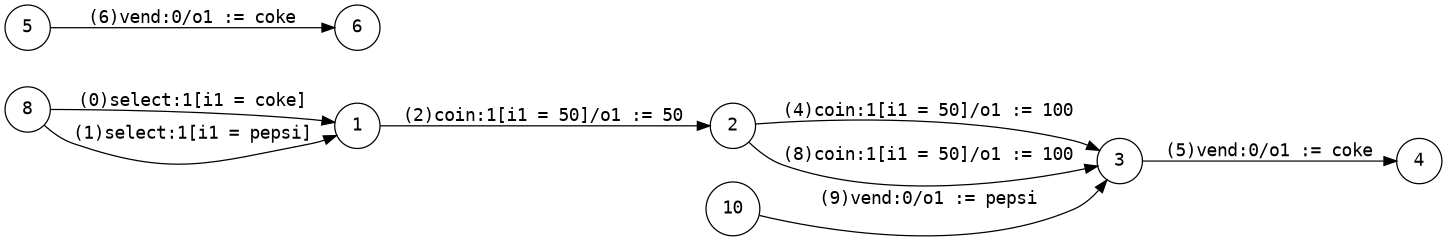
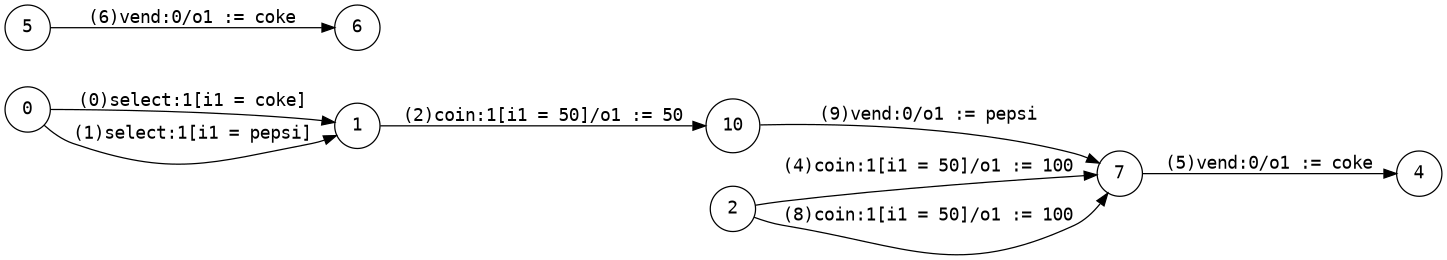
(28, 109) -> (28, 109)
(539, 126) -> (536, 126)
(1120, 161) -> (1120, 174)
